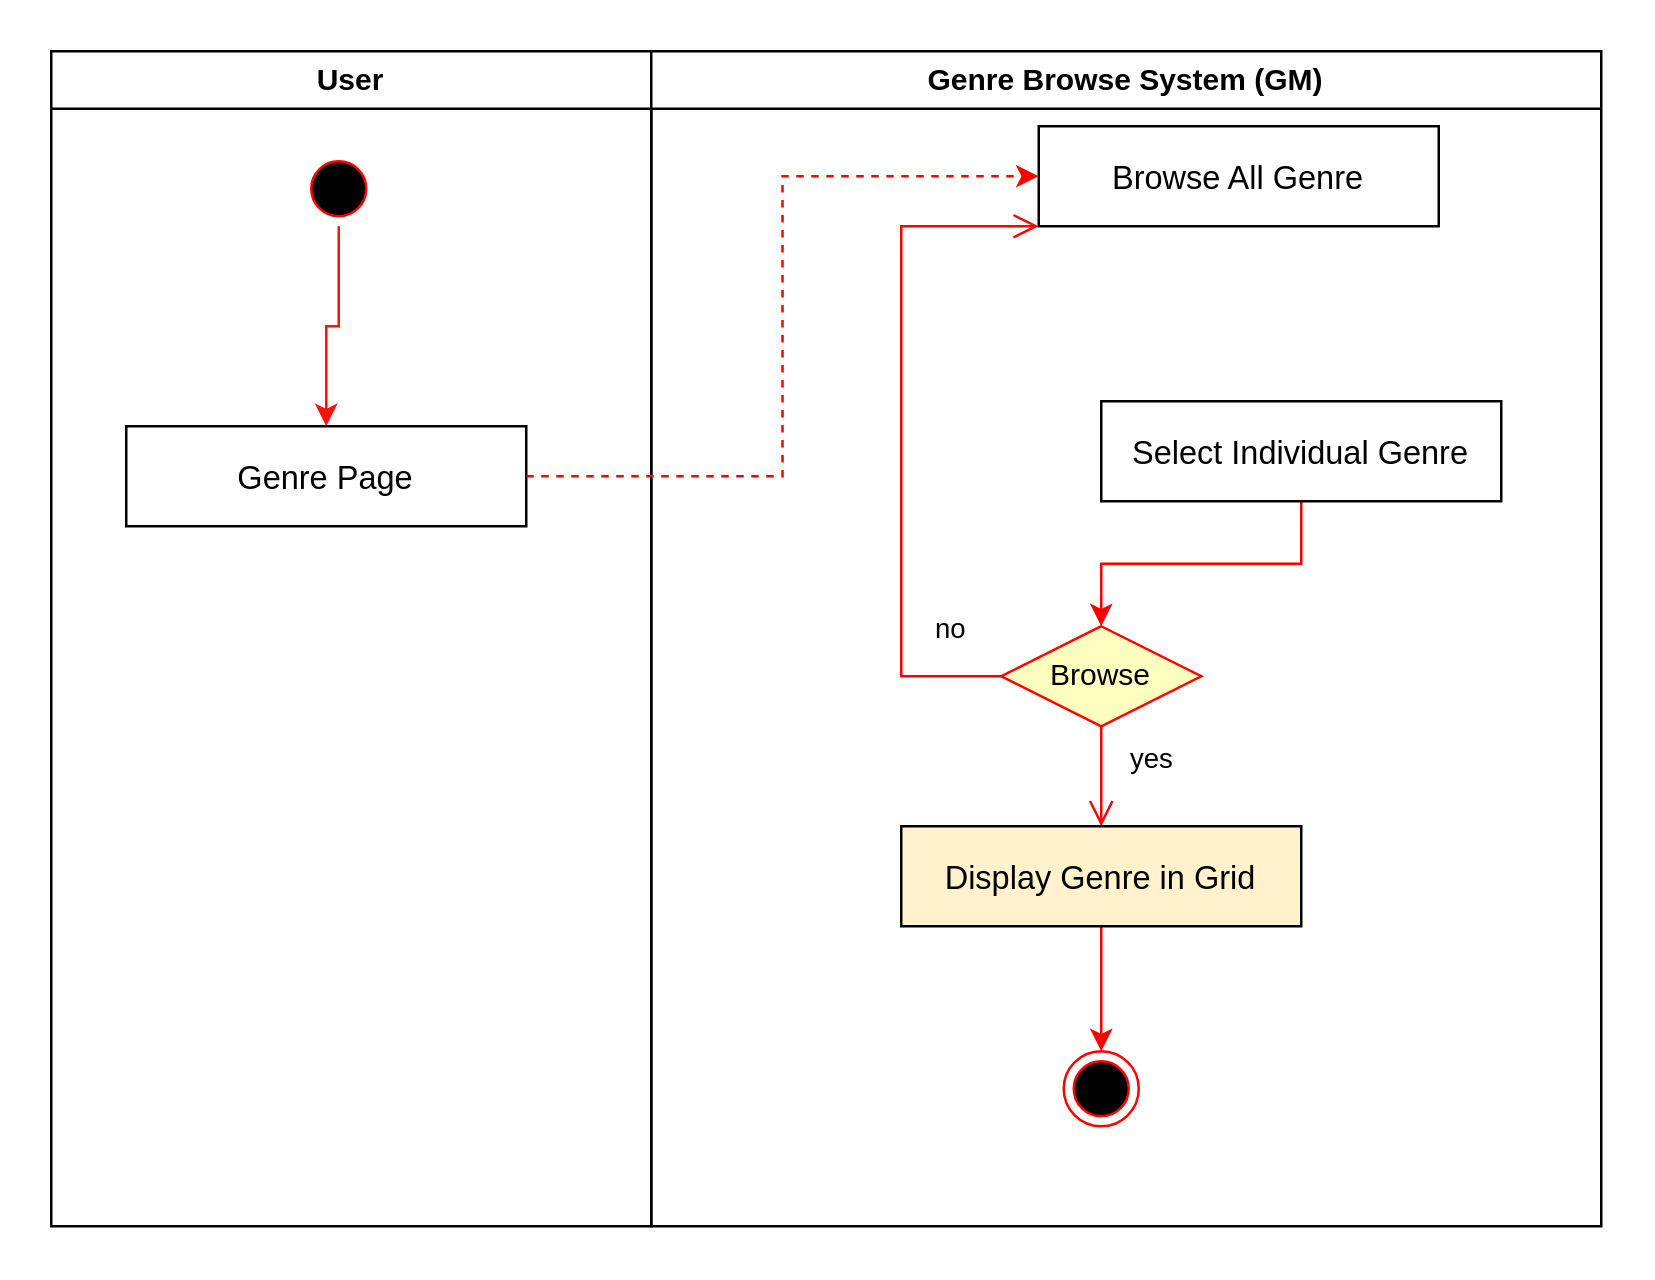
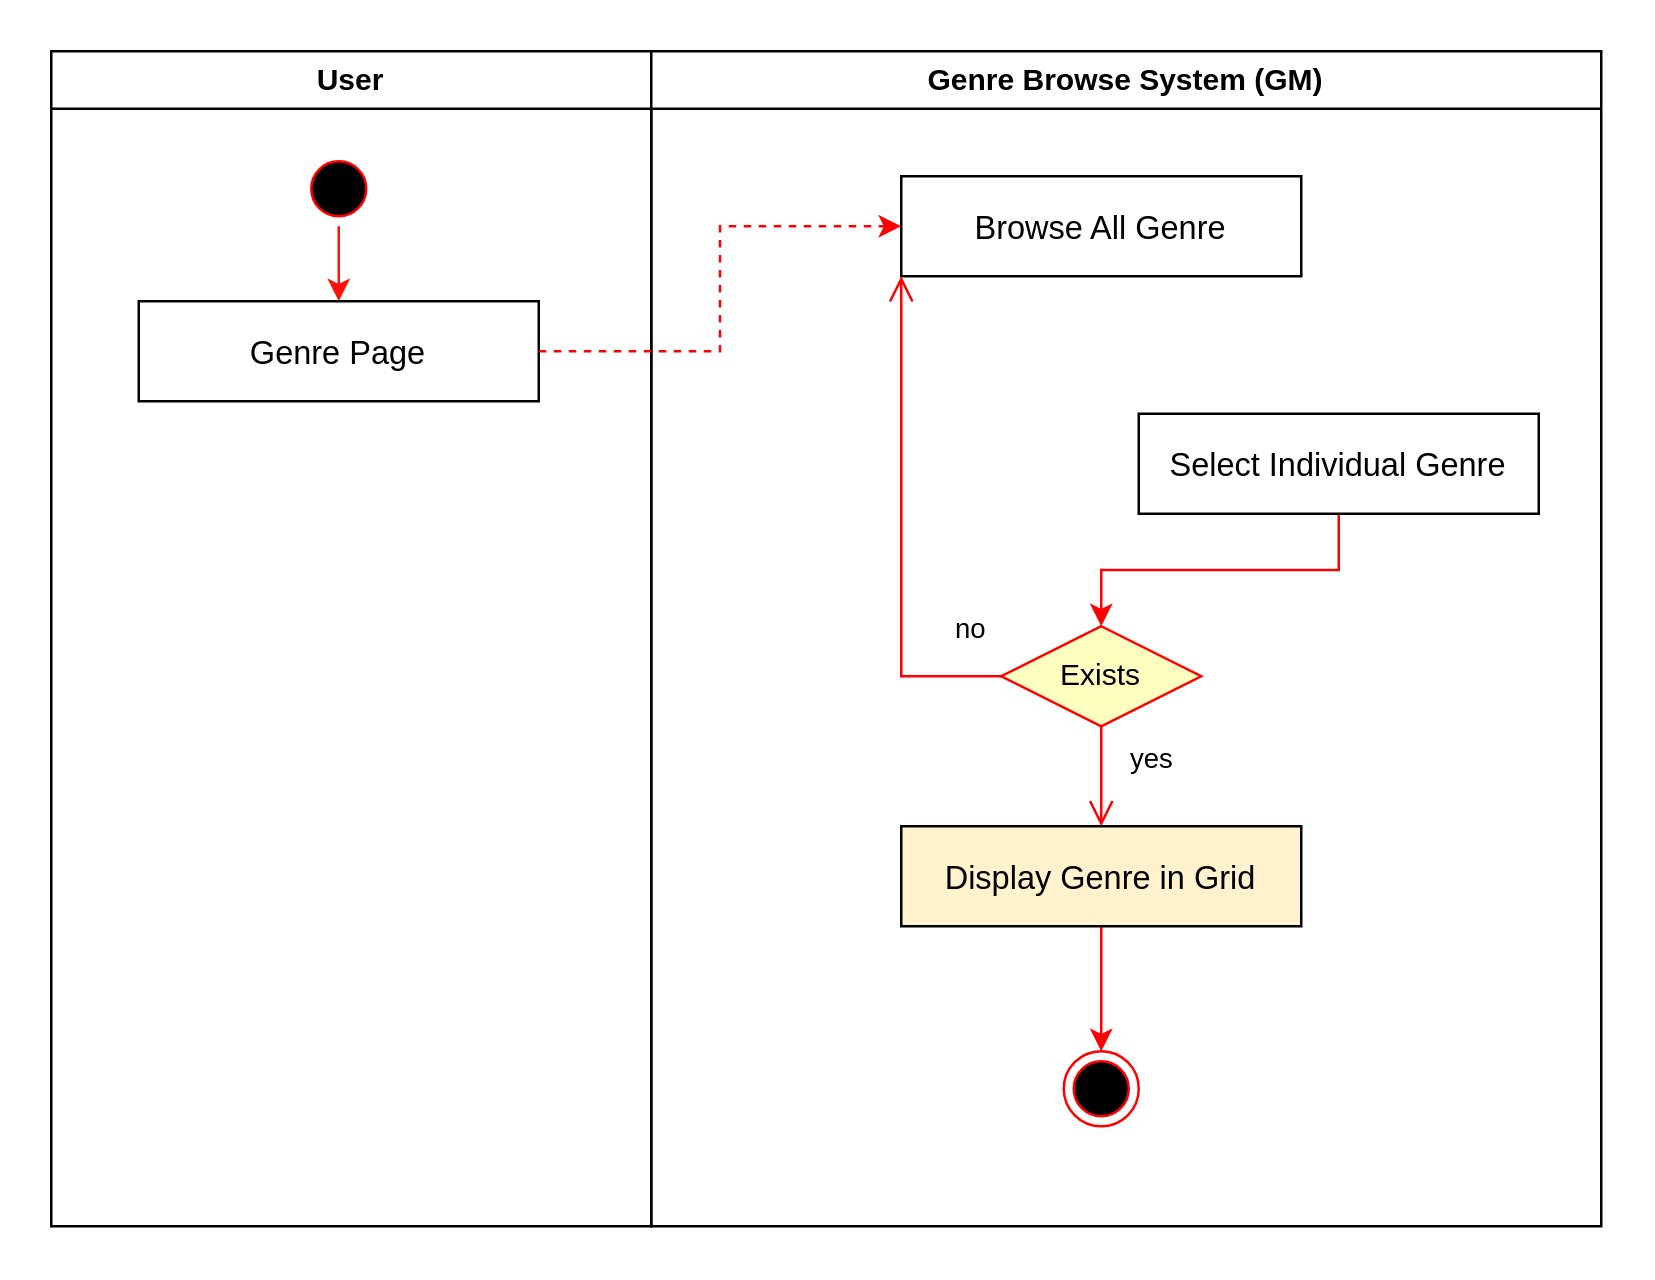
(1239, 176) -> (1101, 226)
(1301, 451) -> (1339, 464)
(326, 476) -> (339, 351)
(1101, 676) -> (1101, 676)
